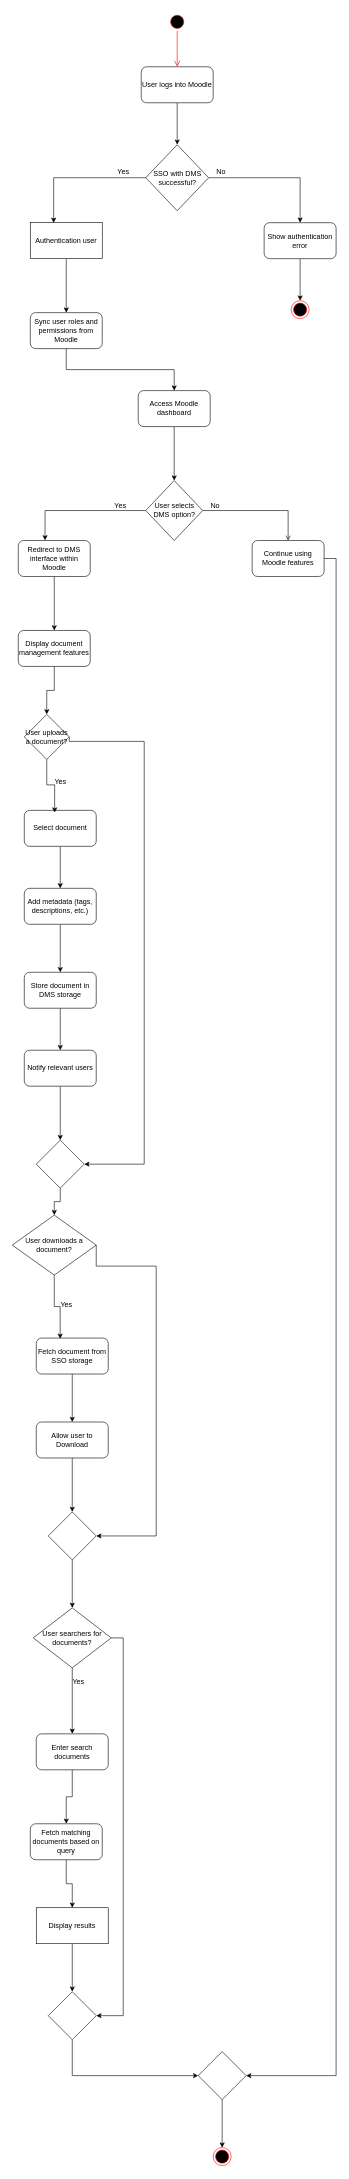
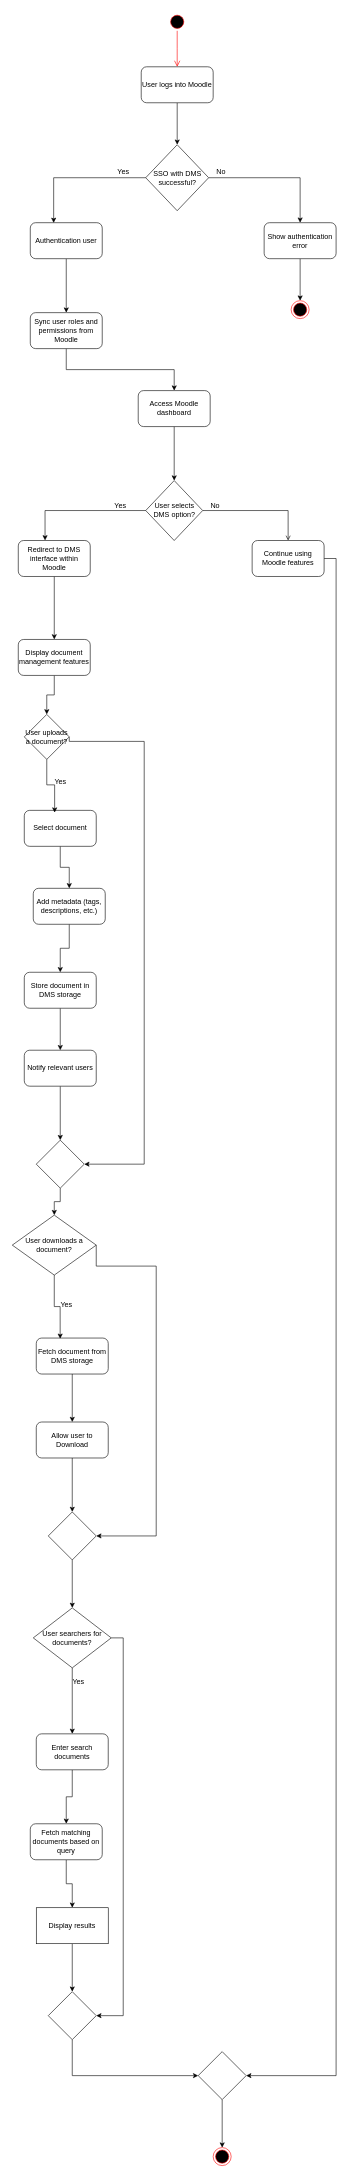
(66, 240) -> (66, 240)
(54, 648) -> (54, 657)
(60, 906) -> (69, 906)
(72, 1356) -> (72, 1356)
